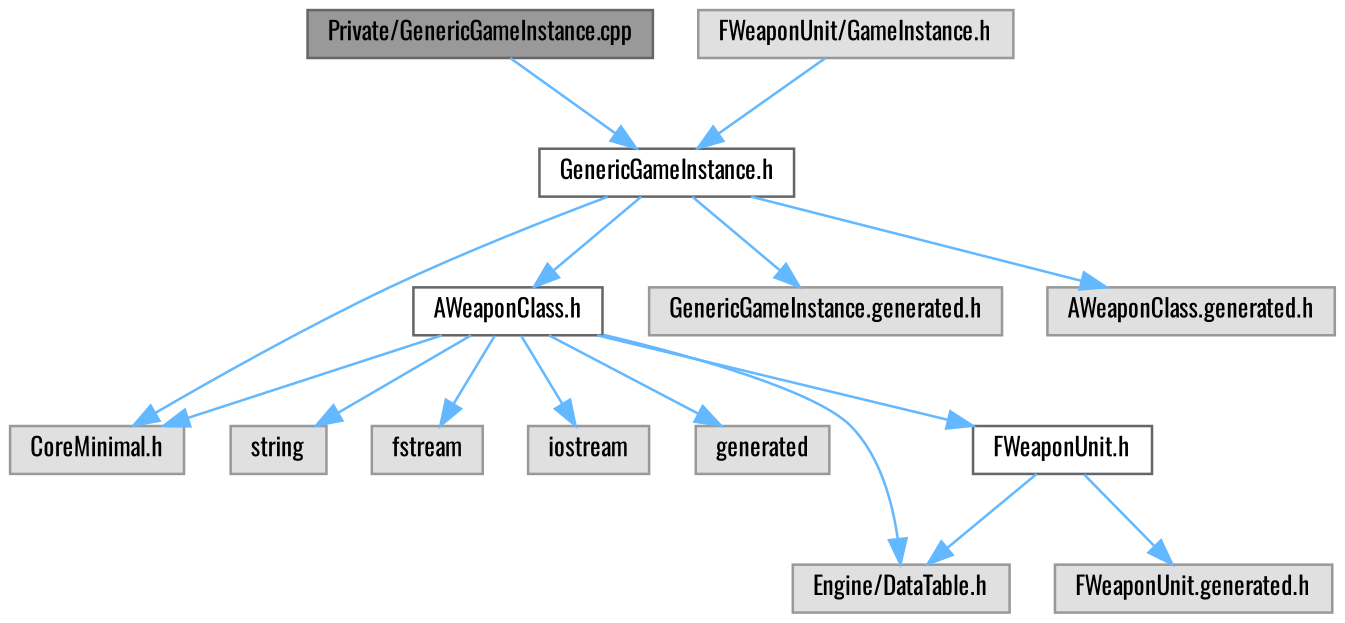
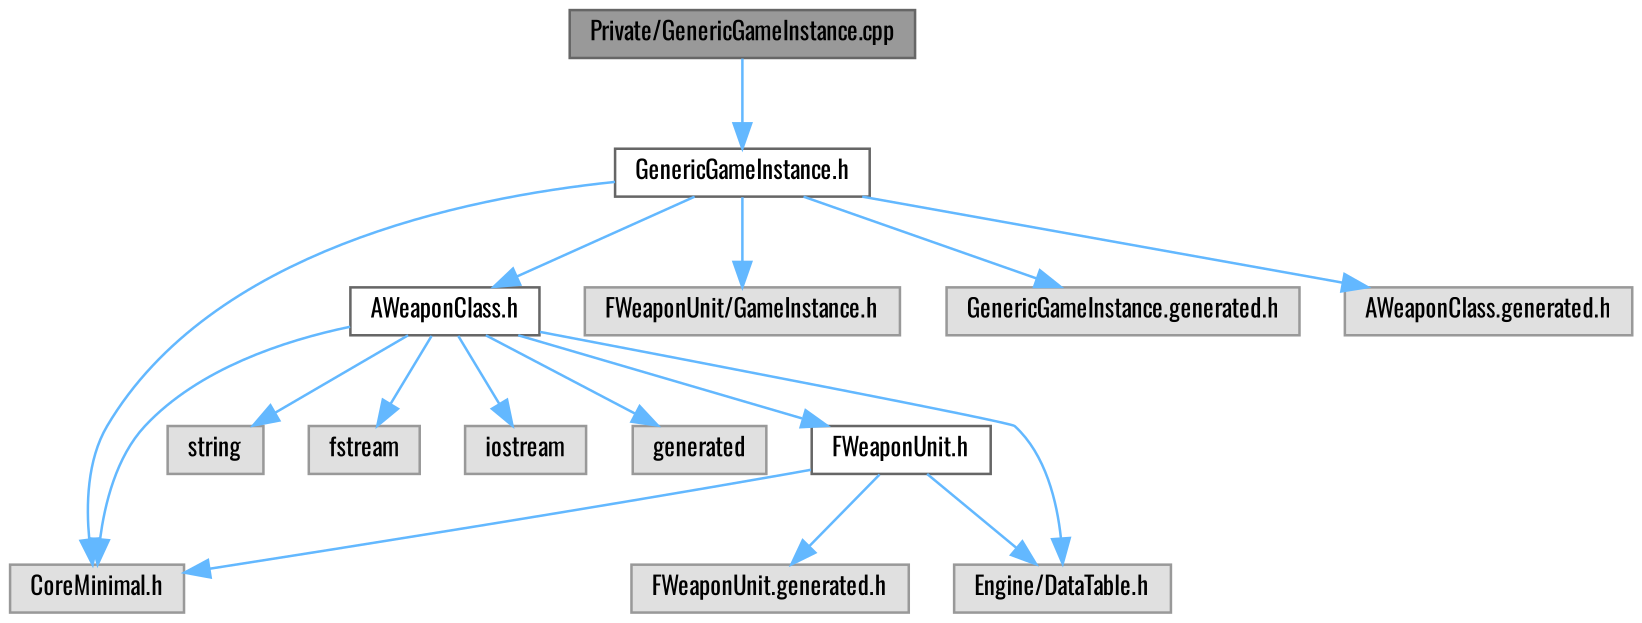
(772, 96) -> (742, 230)
none -> (510, 521)
